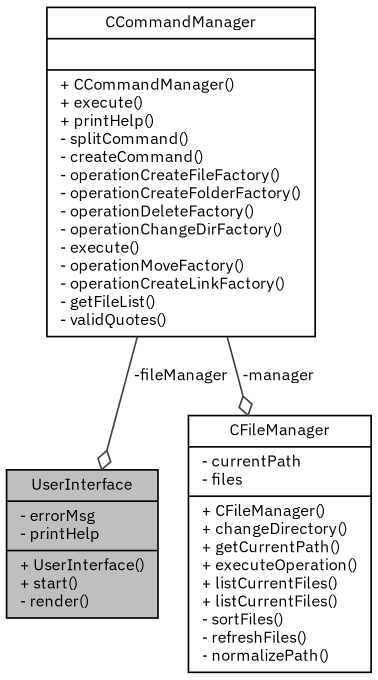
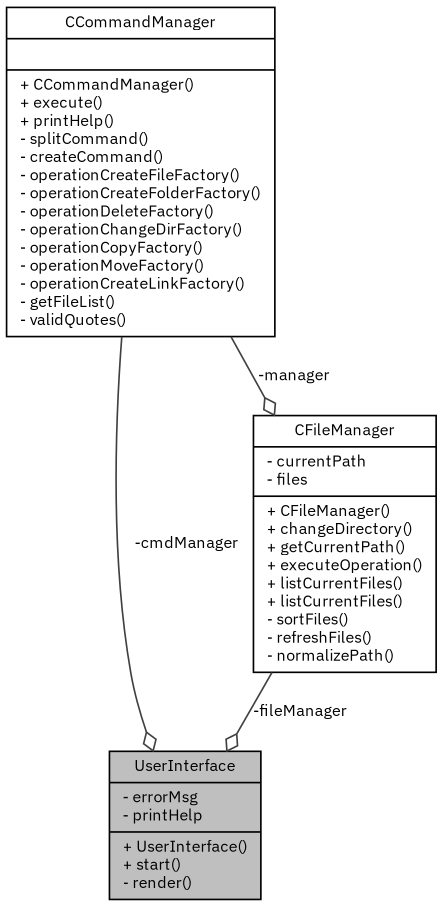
(100, 248) -> (112, 248)
(179, 376) -> (185, 544)
none -> (254, 703)
